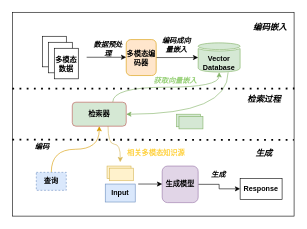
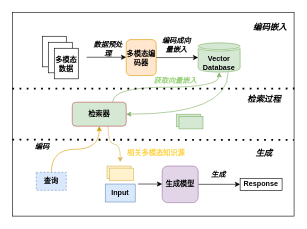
(261, 189) -> (261, 185)
